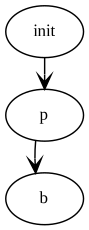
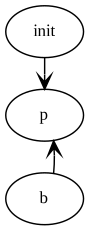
(35, 150) -> (54, 164)
